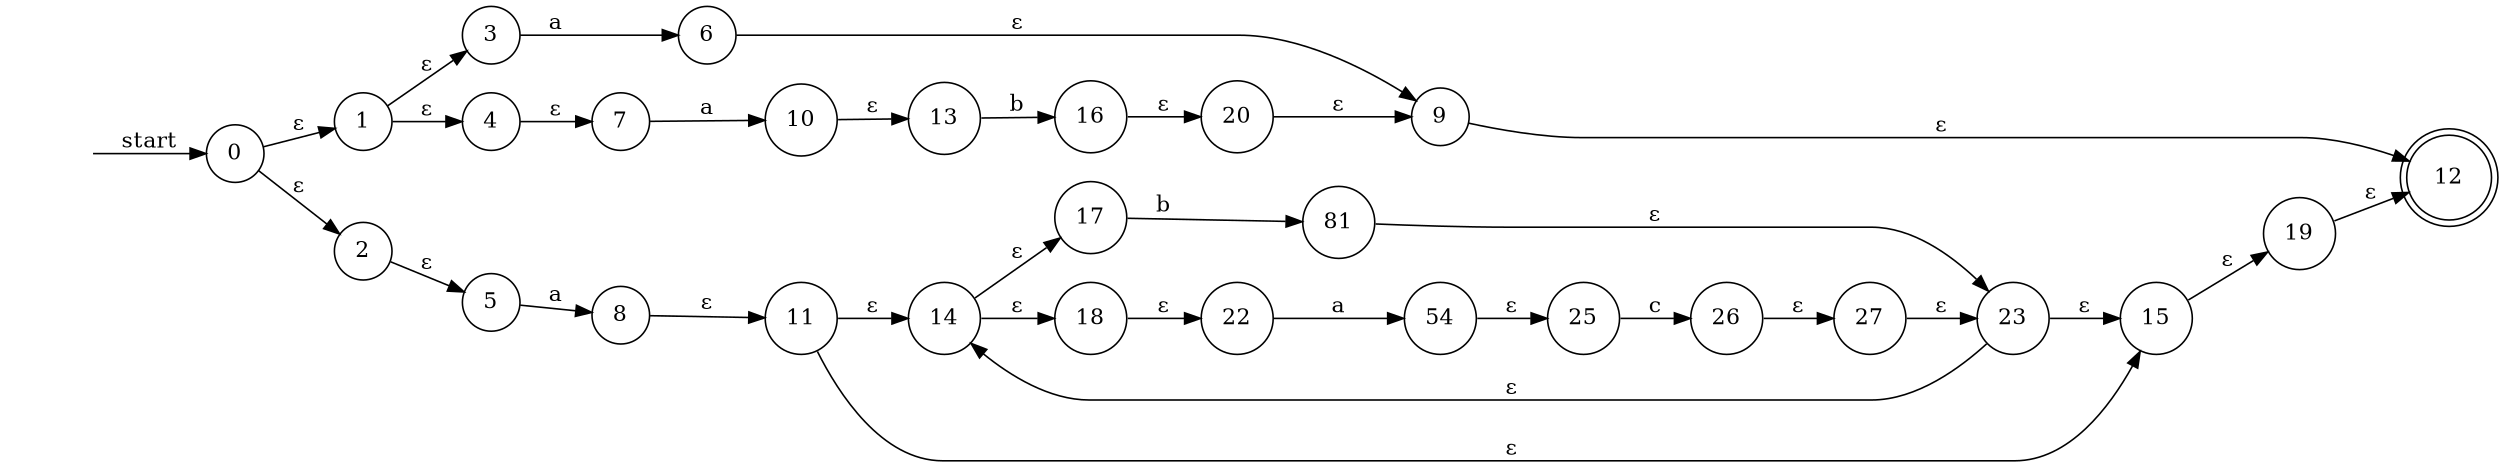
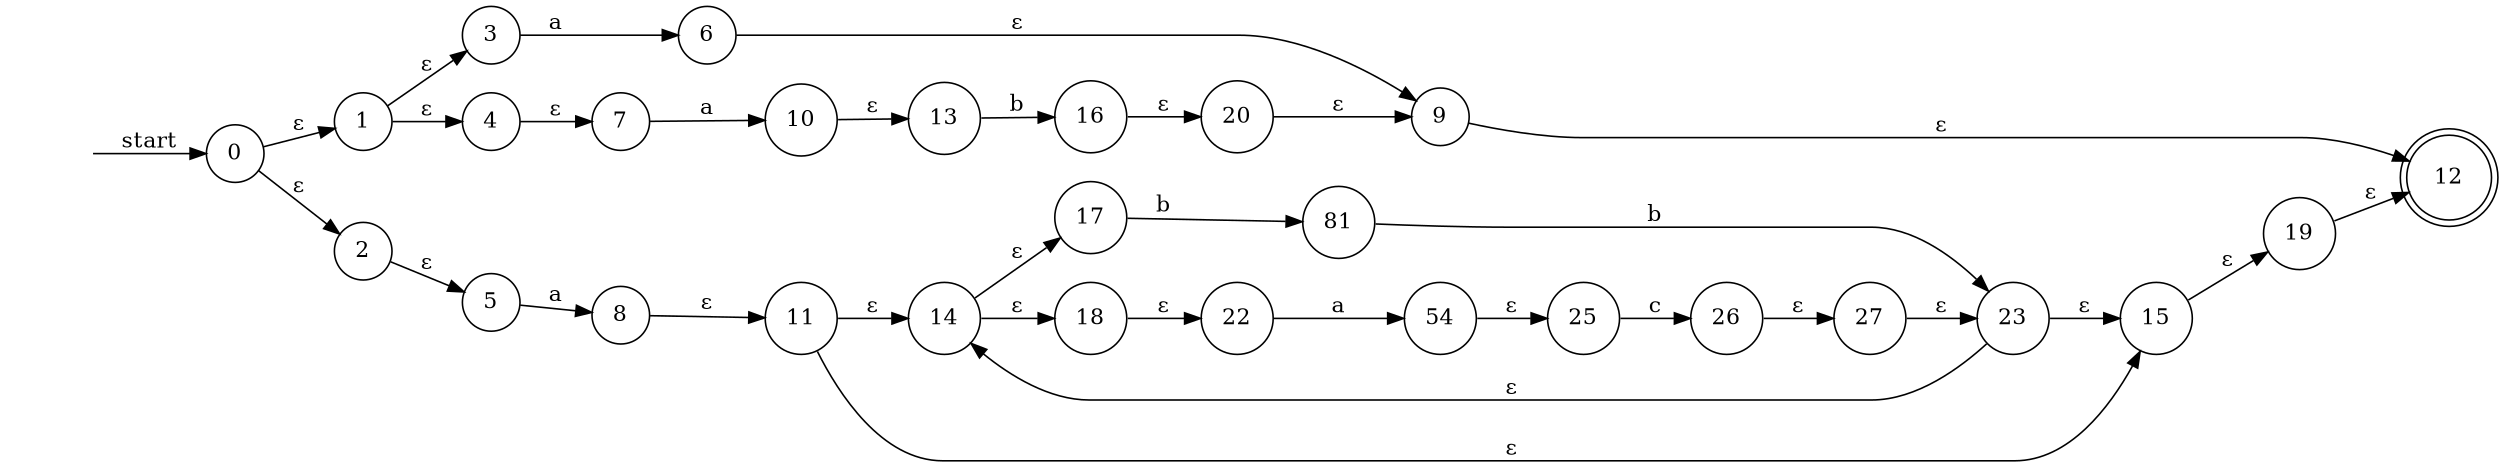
(1655, 215) -> (1655, 215)
